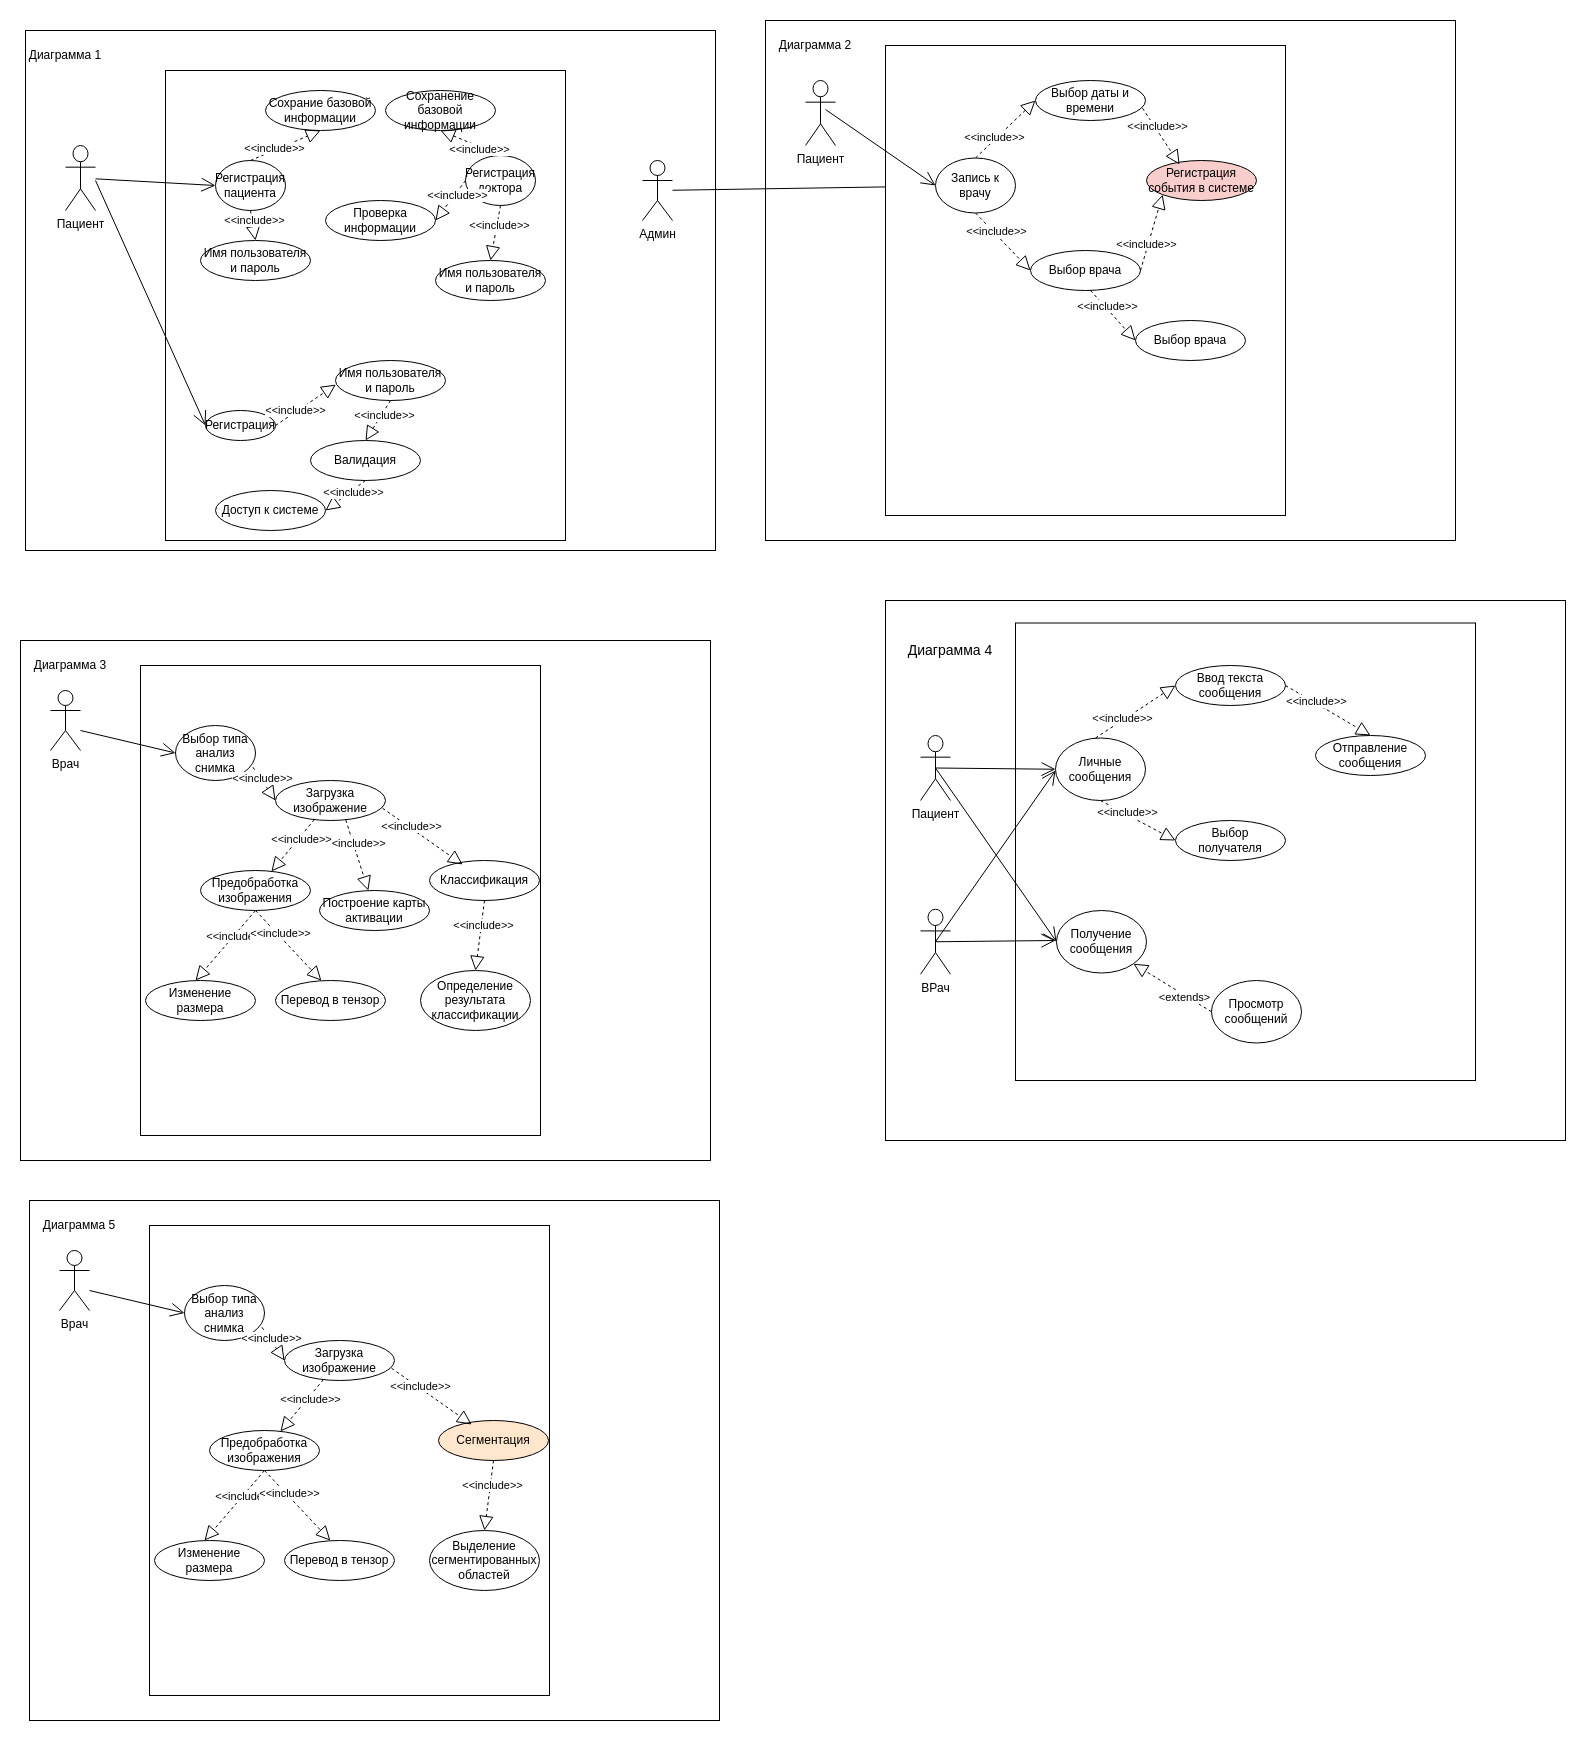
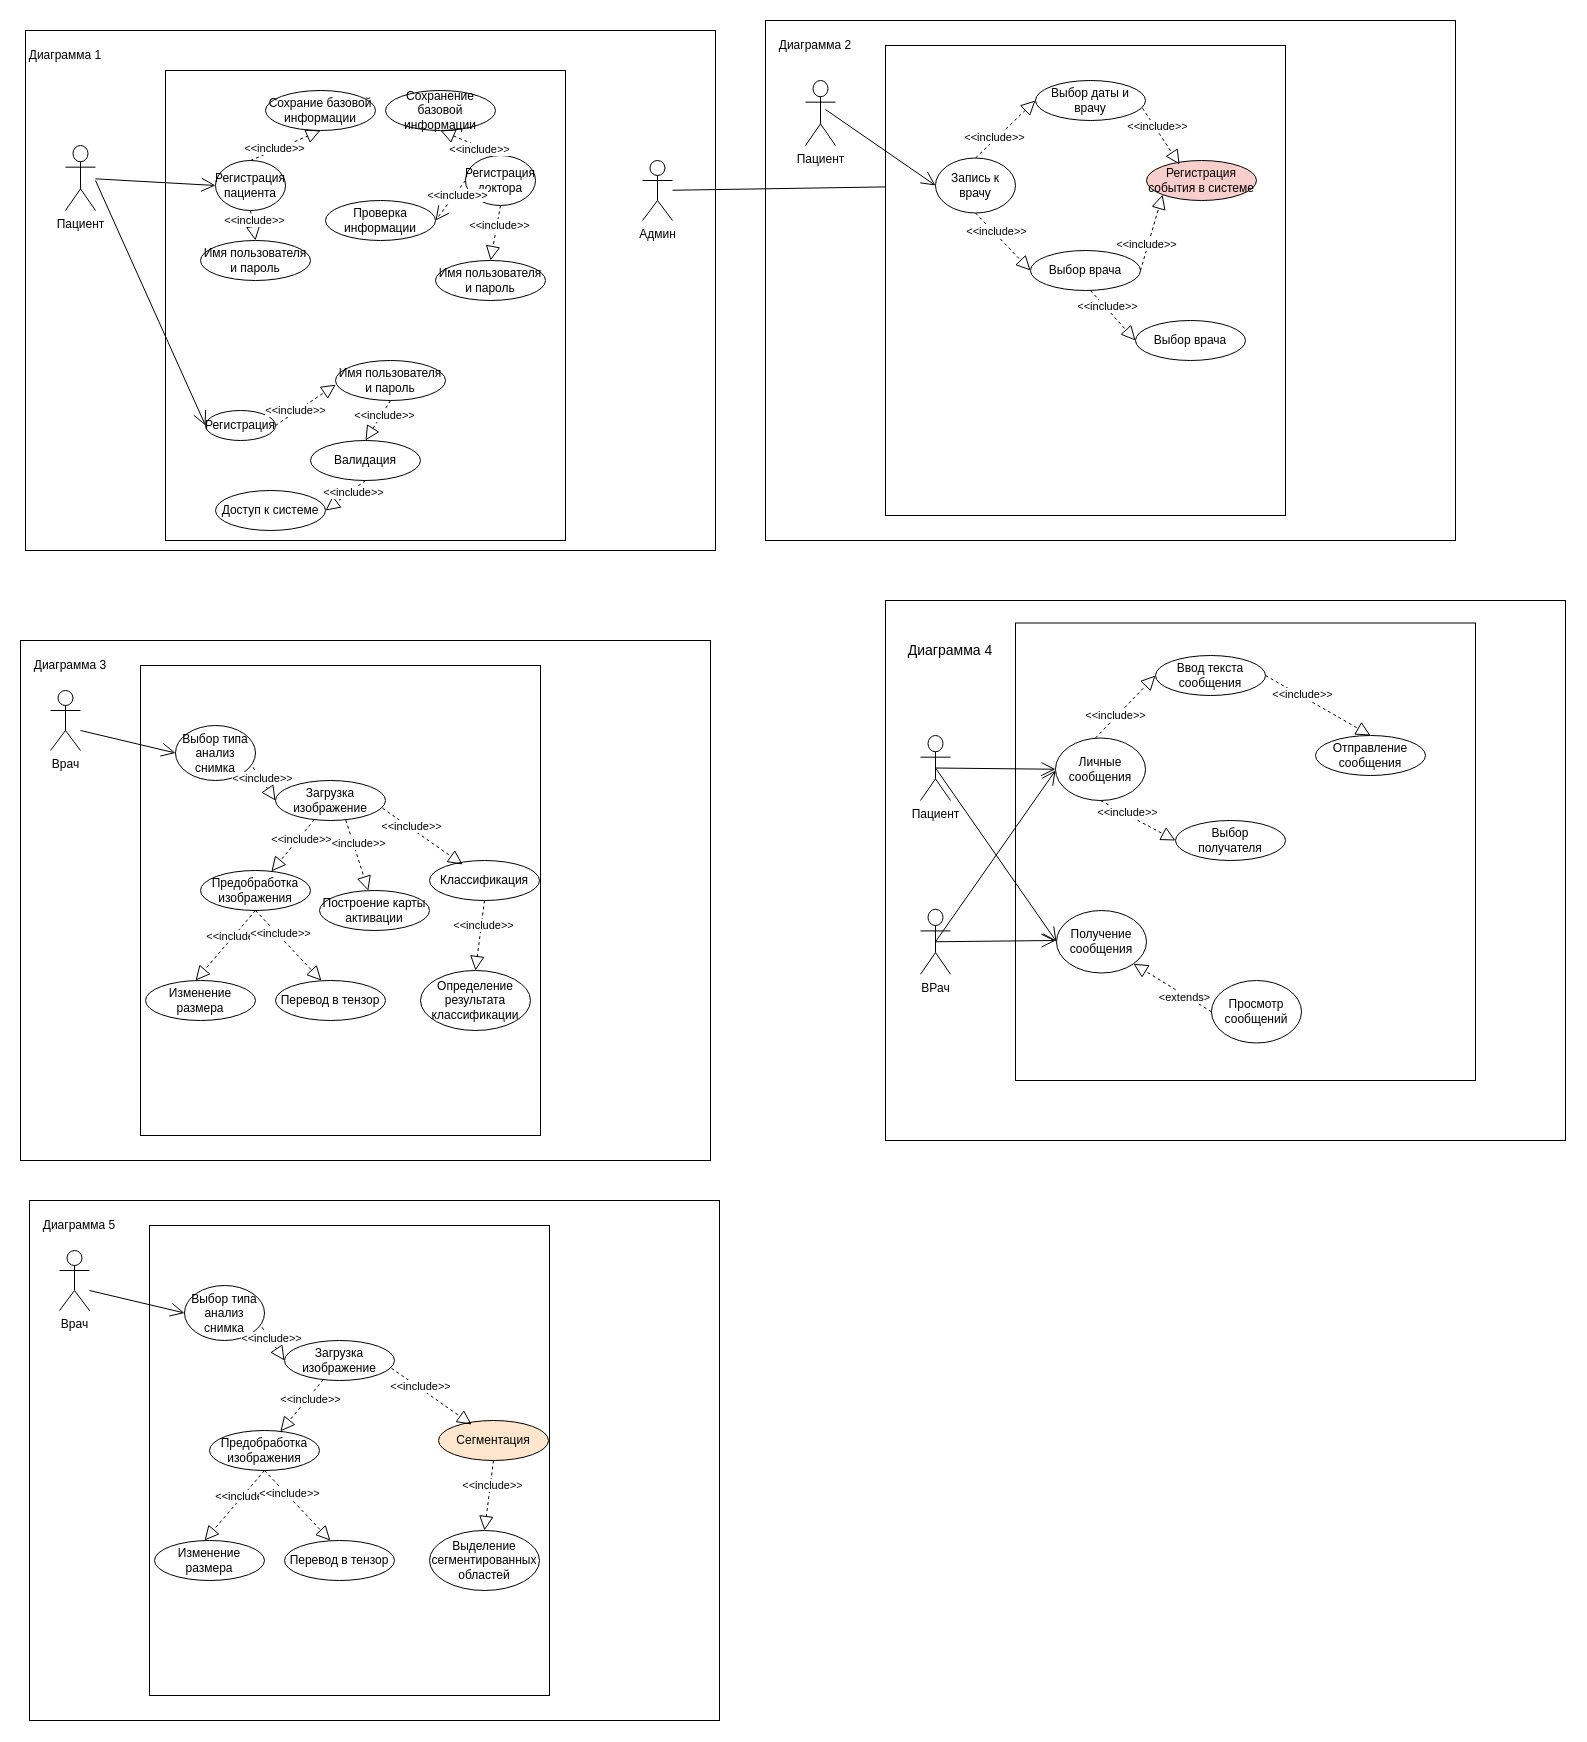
(1091, 101) -> (1091, 101)
(445, 208) -> (442, 212)
(1231, 686) -> (1211, 676)
